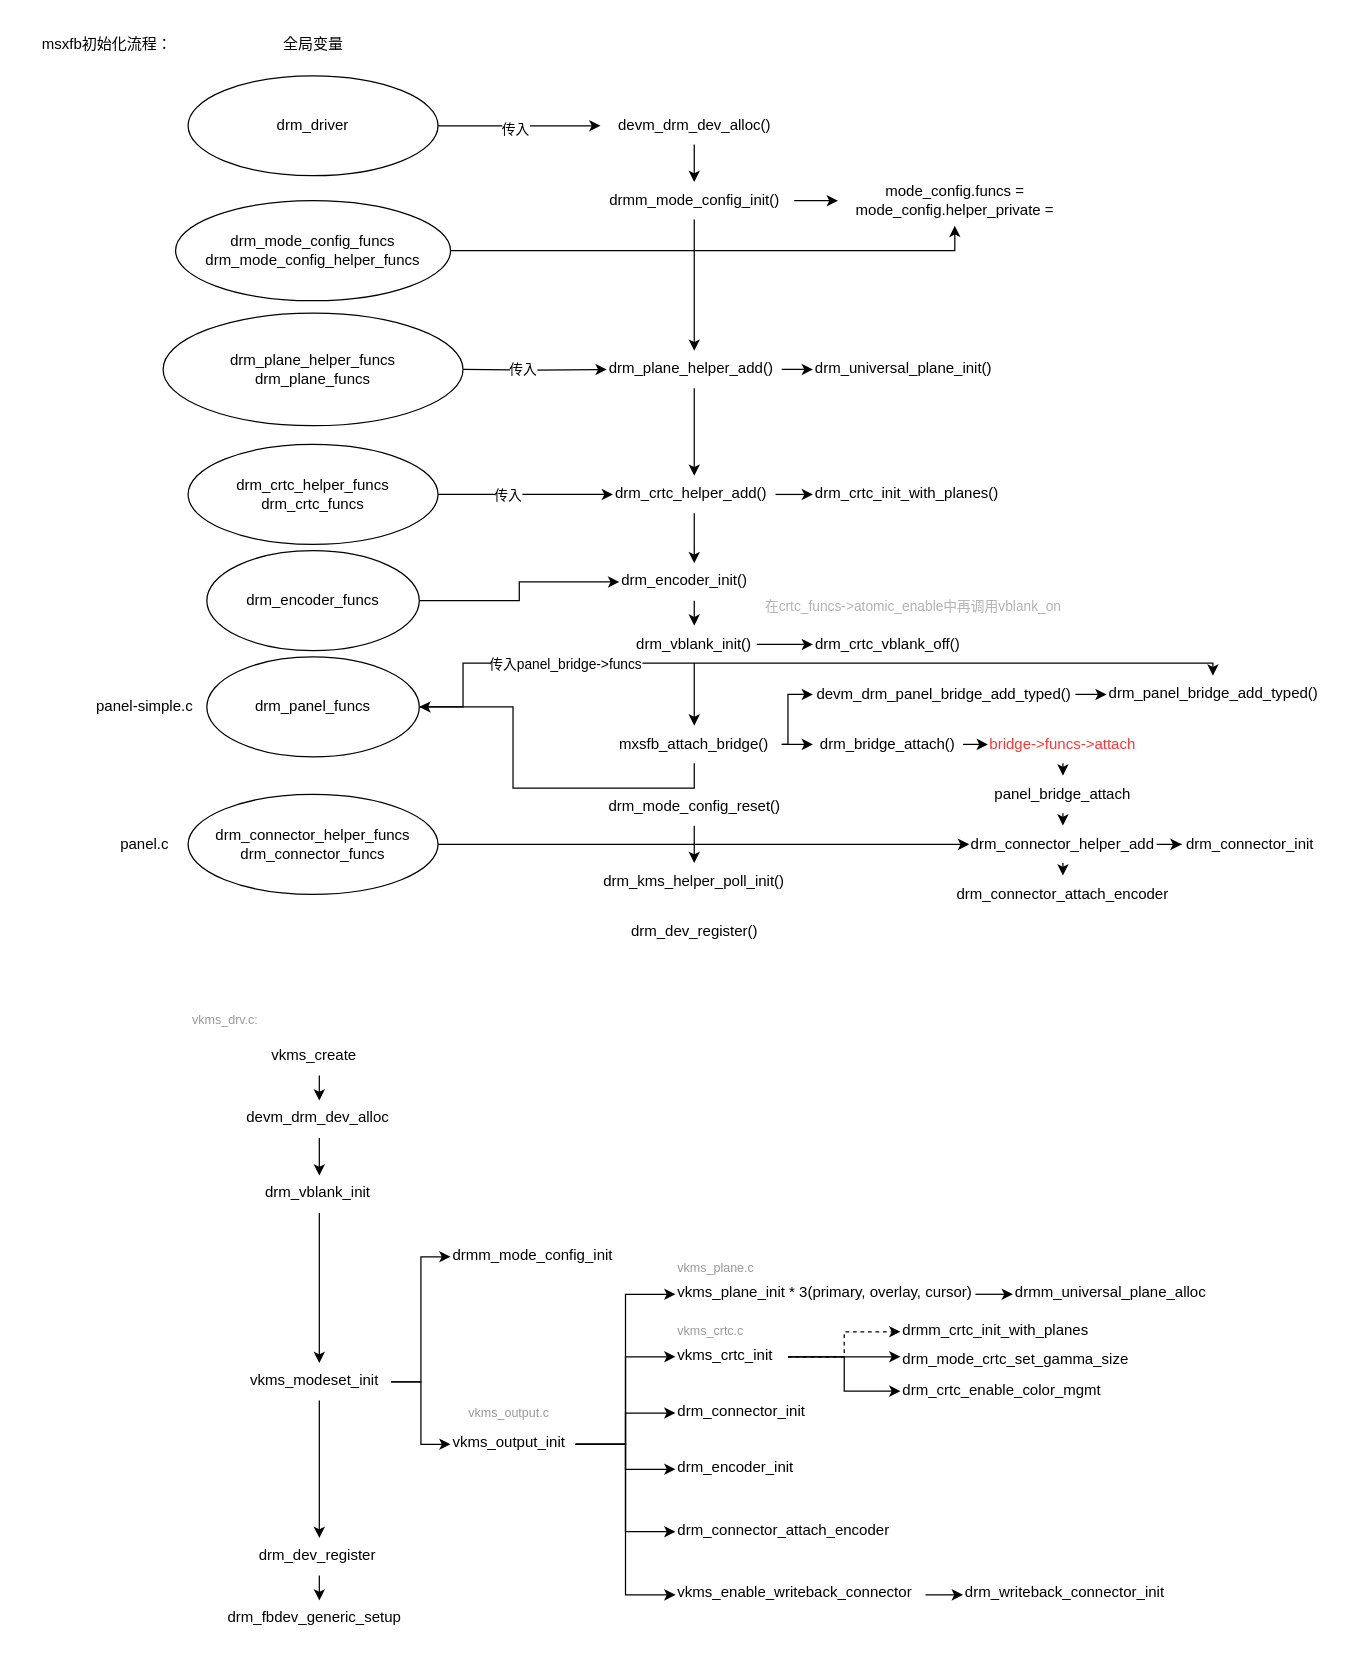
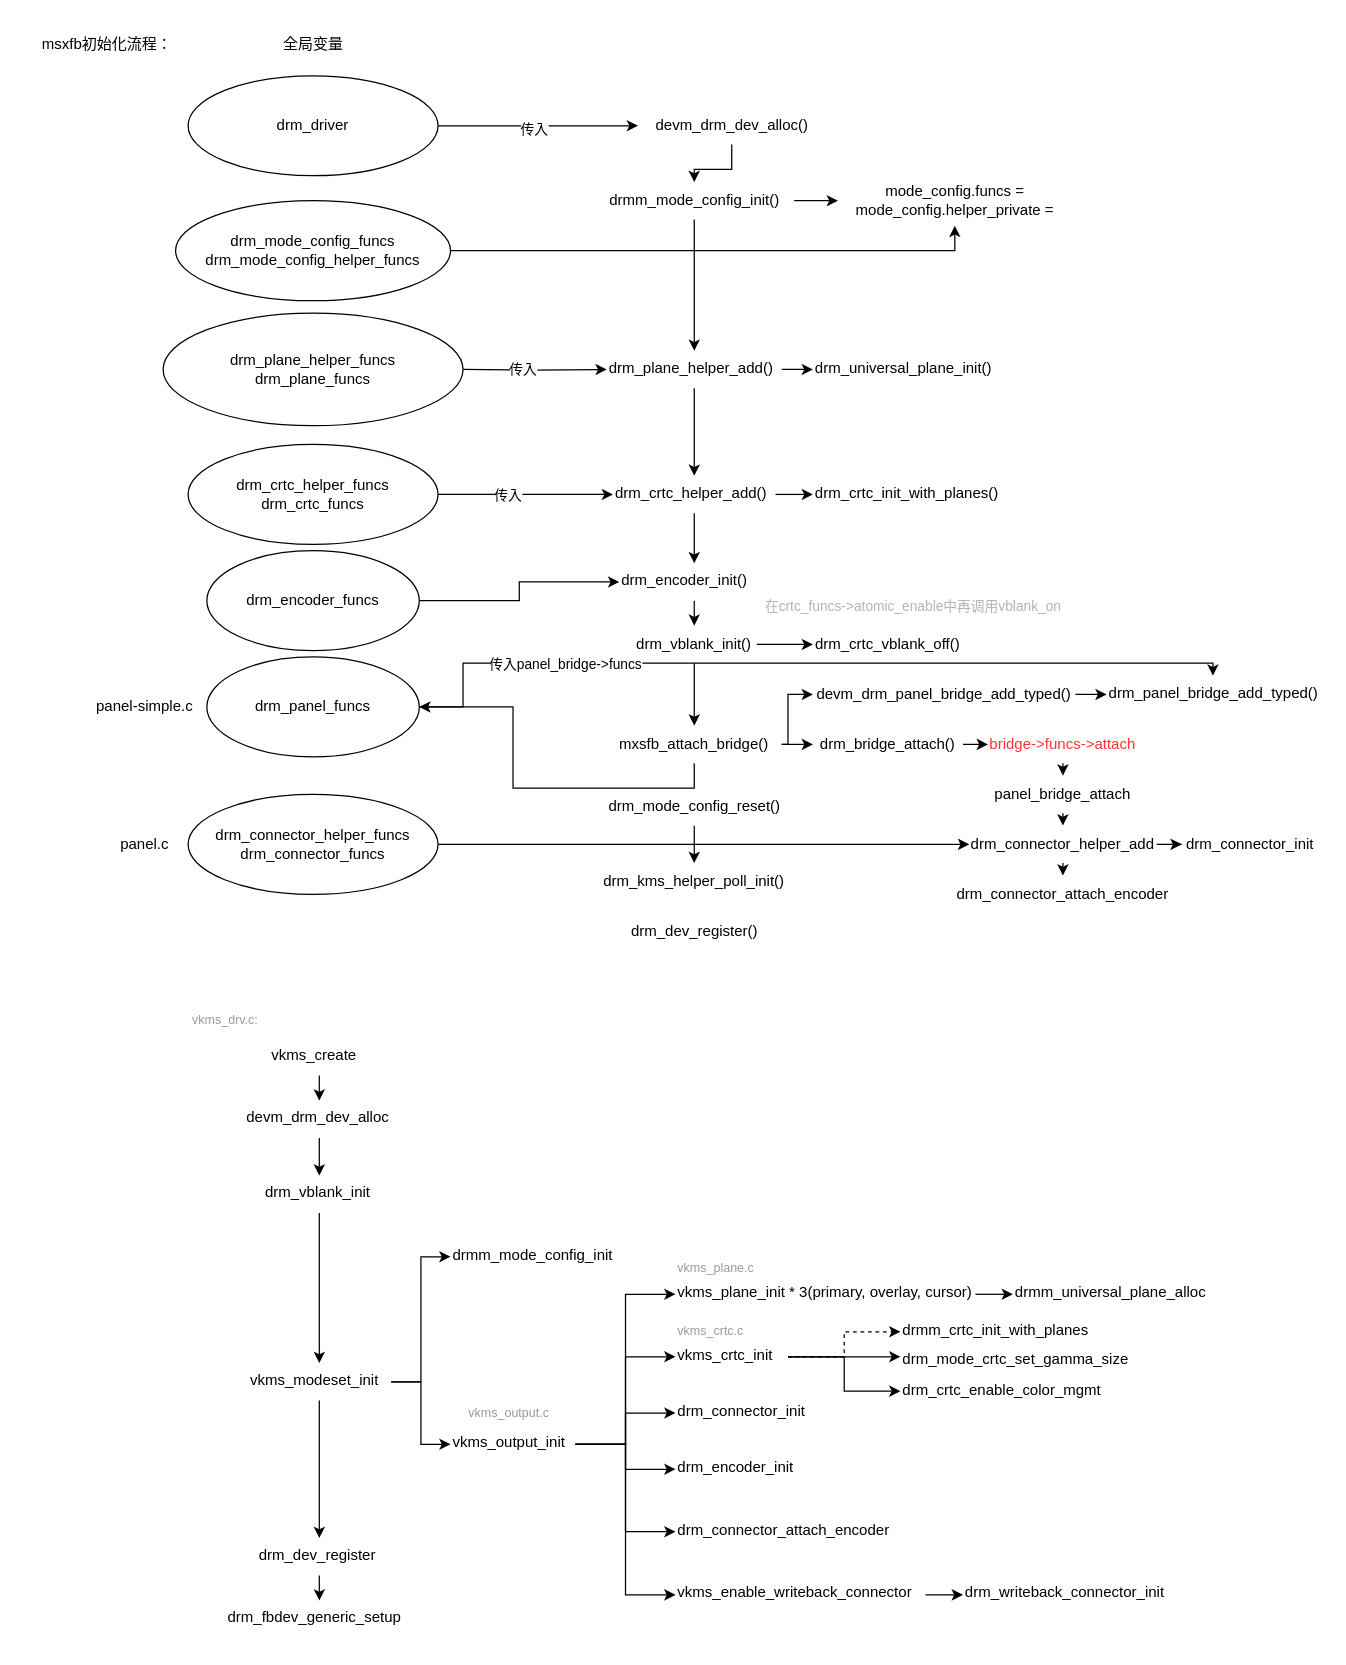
(694, 126) -> (732, 126)
